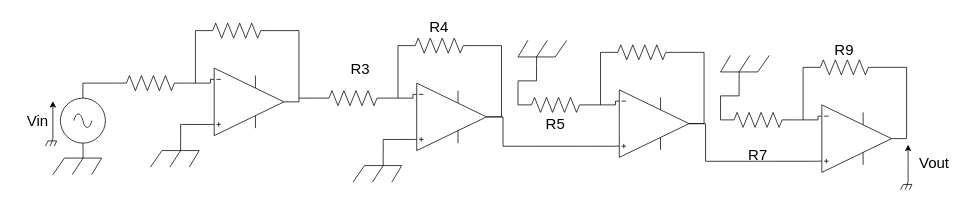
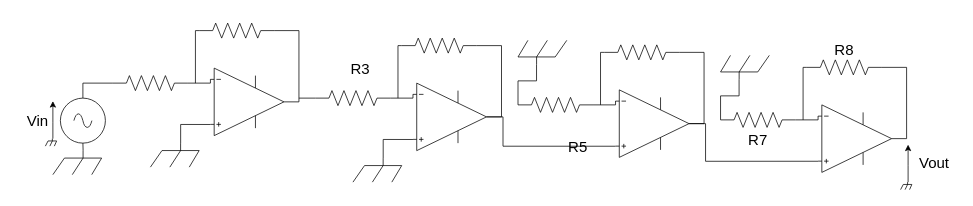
(439, 27) -> none
(844, 49) -> (844, 49)
(555, 123) -> (578, 146)
(758, 154) -> (758, 139)
